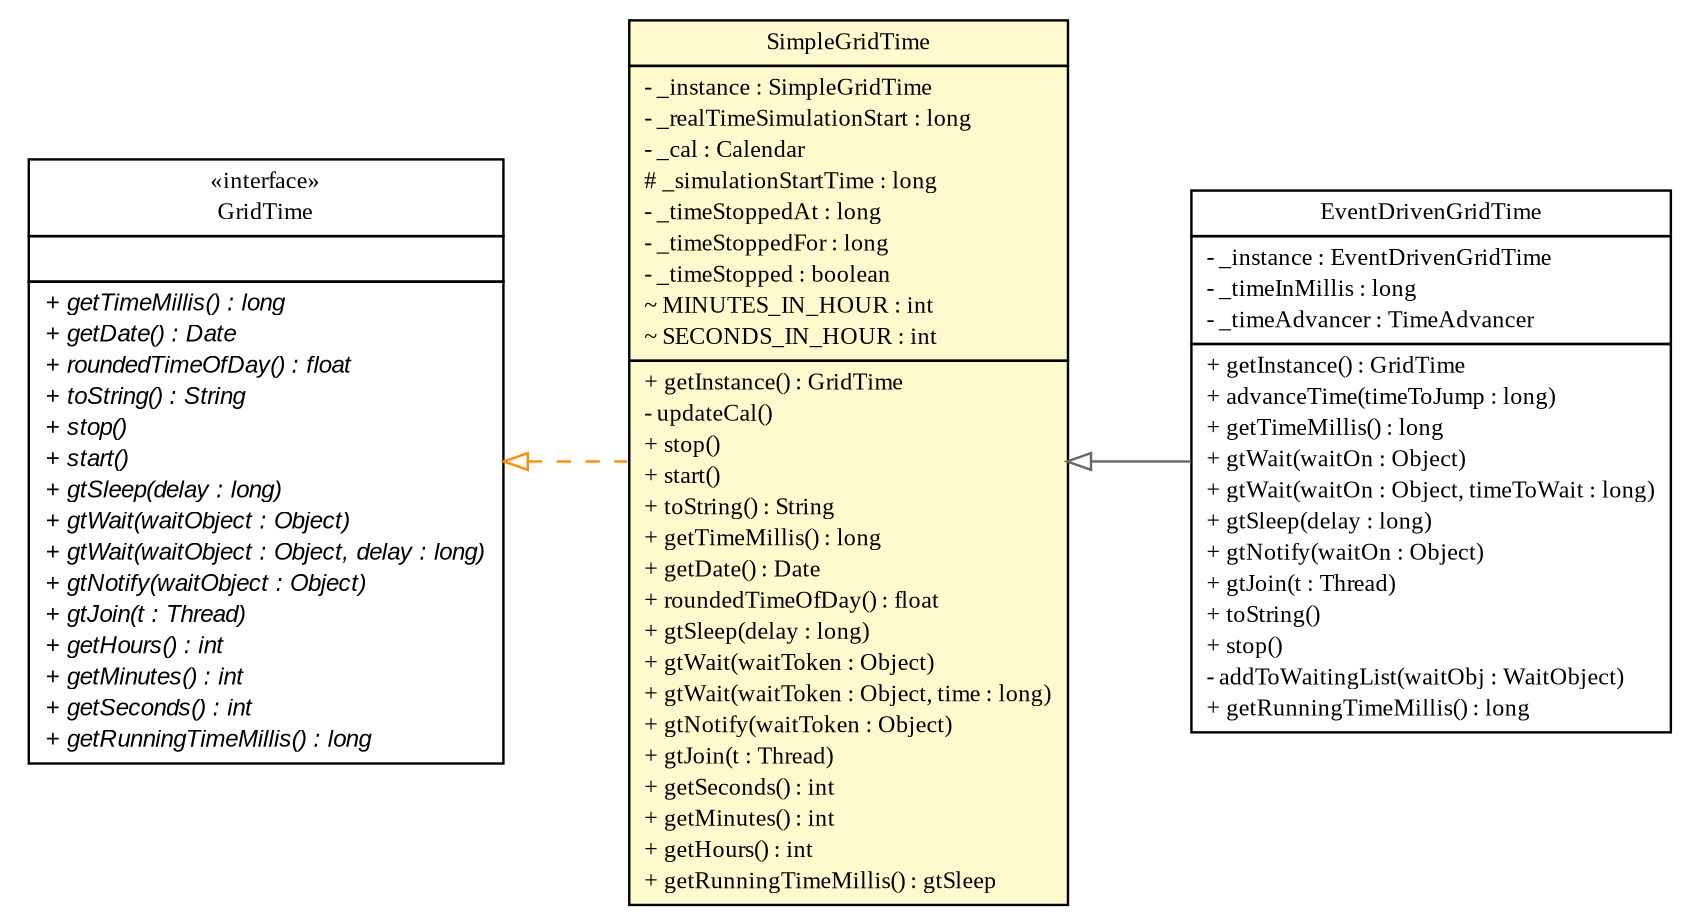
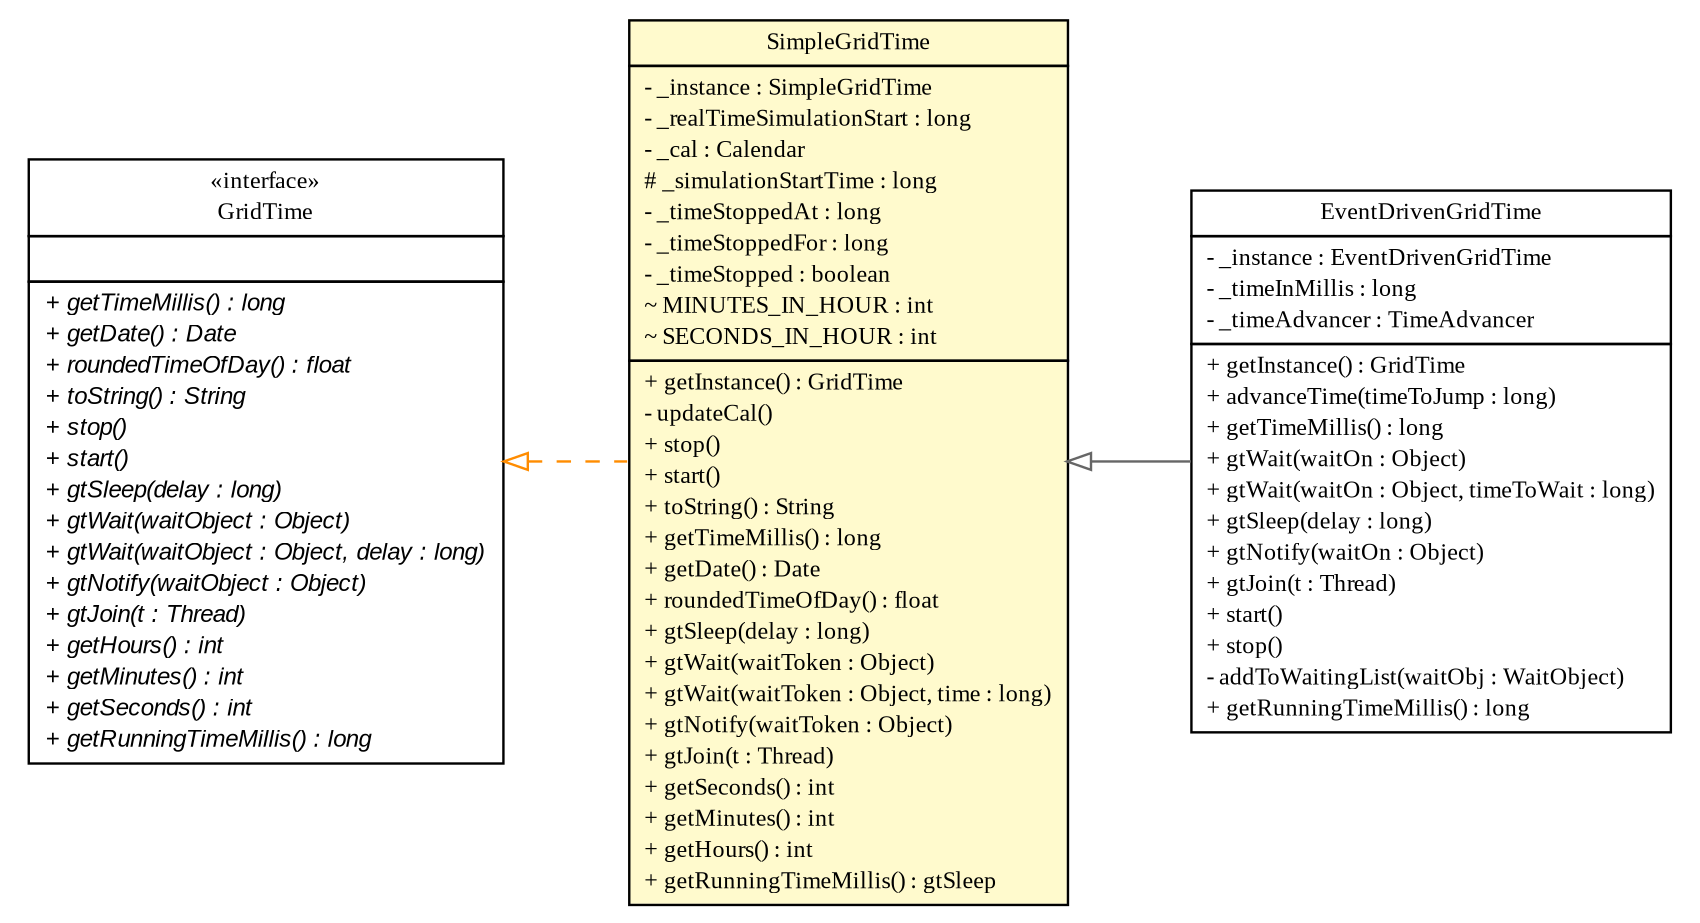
(1263, 615) -> (1245, 615)
